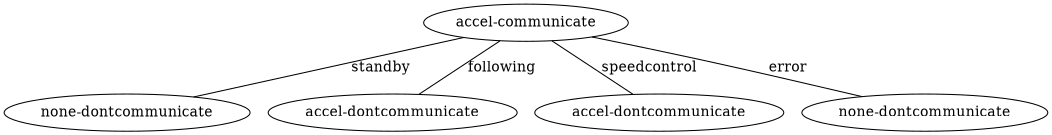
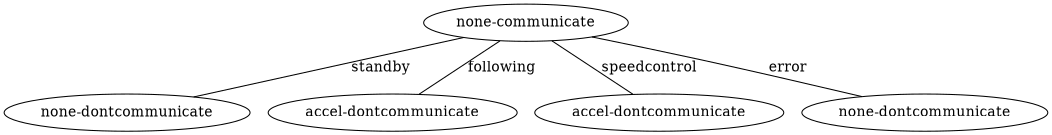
(526, 23) -> (526, 23)
